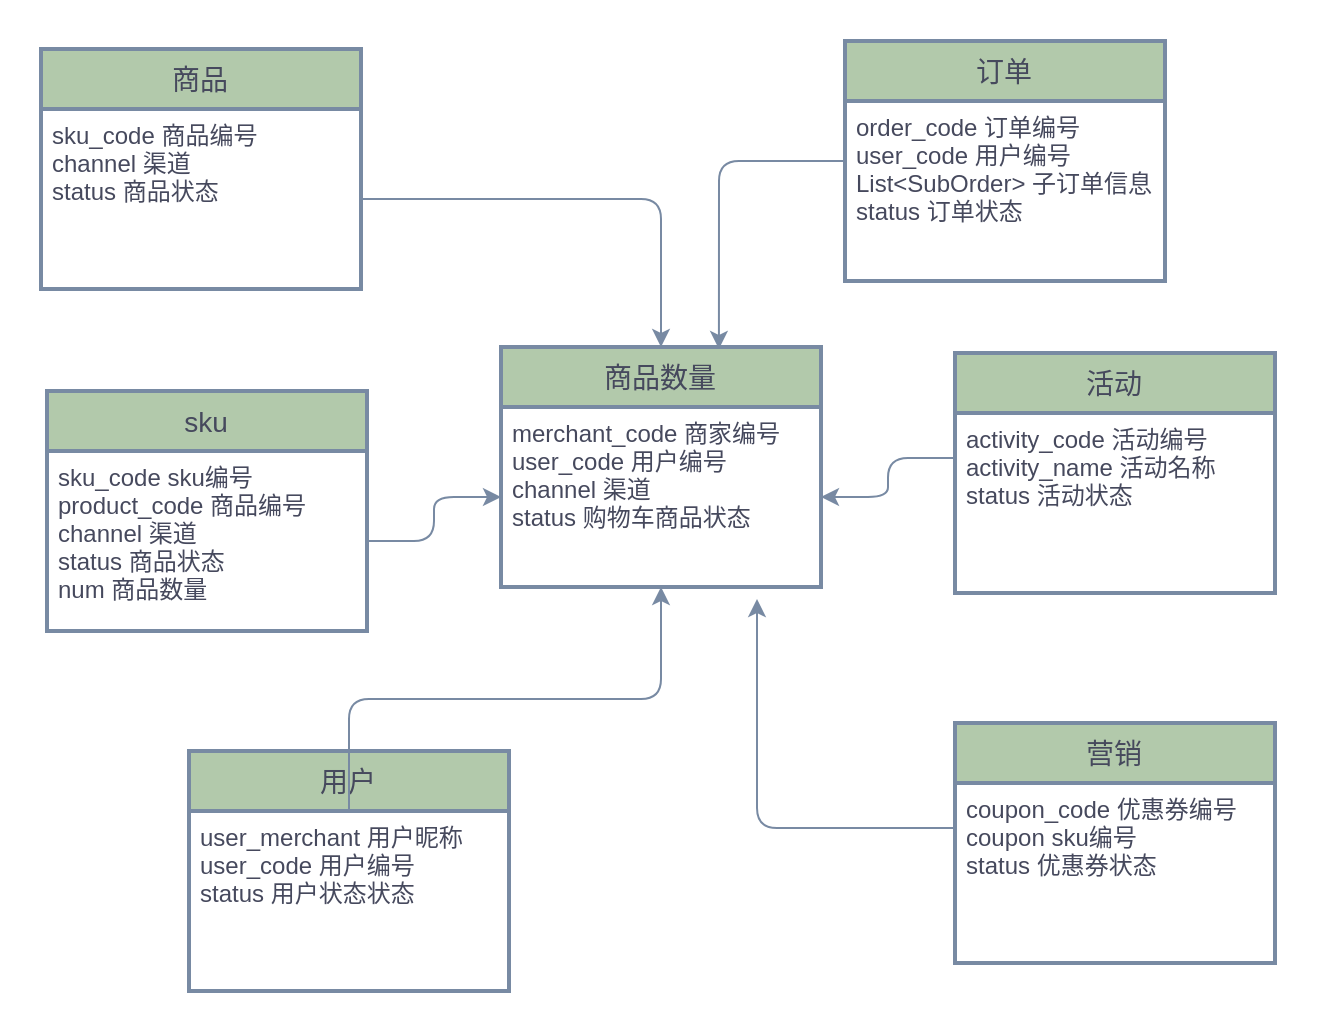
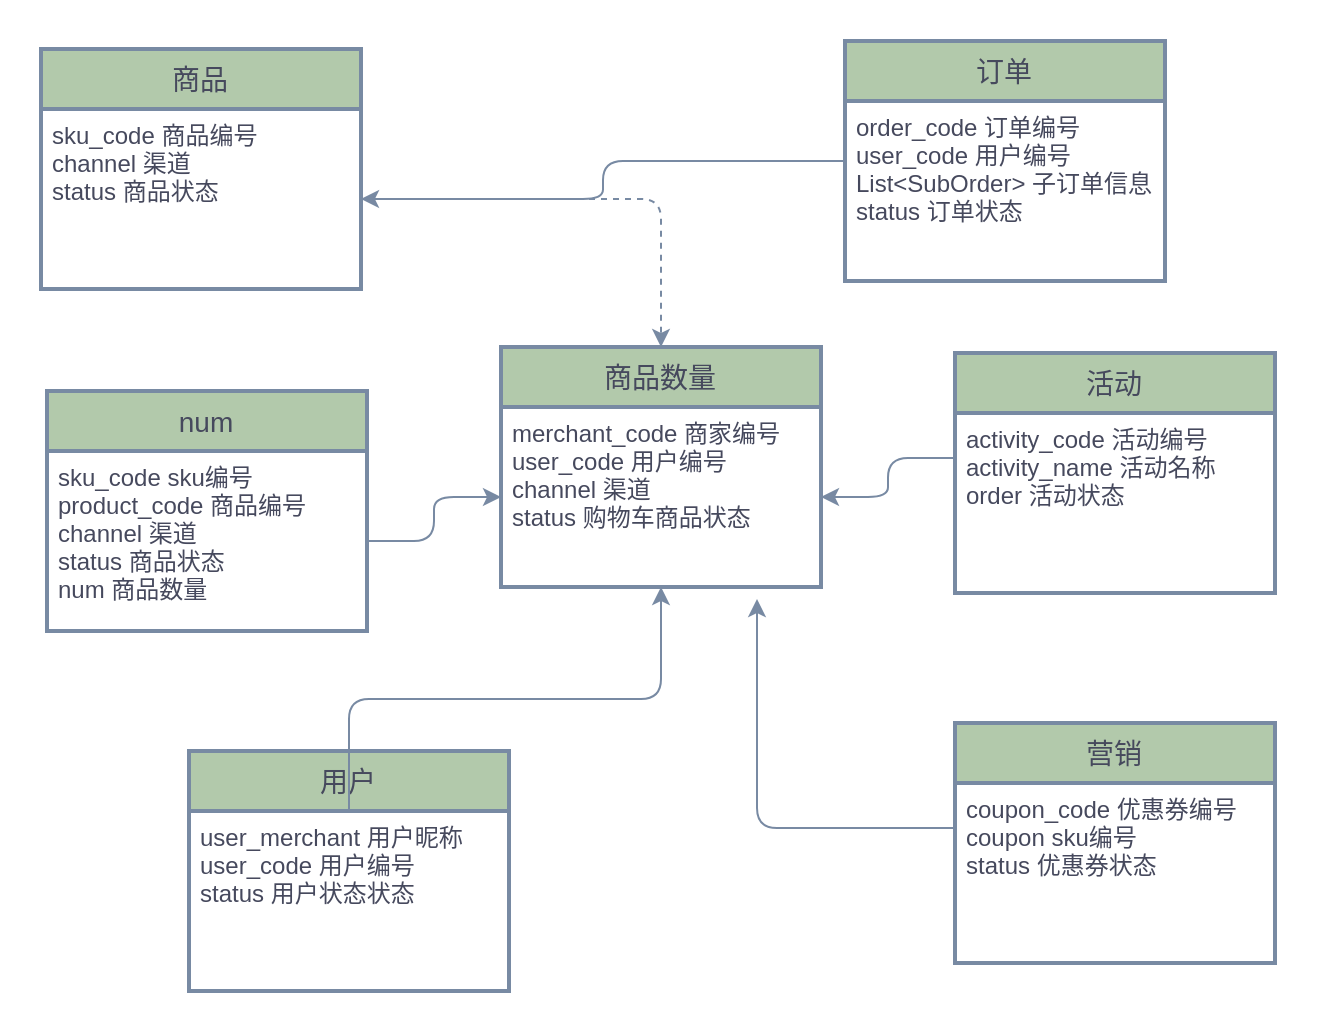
(661, 238) -> (661, 238)
(719, 247) -> (659, 161)
(206, 423) -> (206, 423)
(1099, 440) -> (1099, 440)
